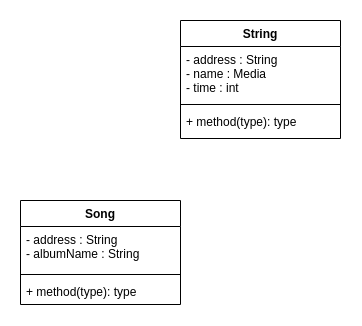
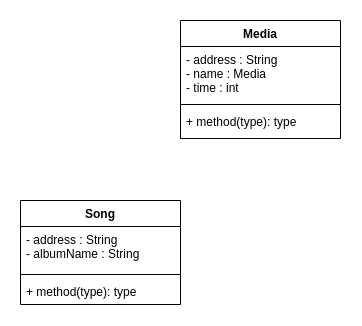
(260, 34) -> (260, 34)
